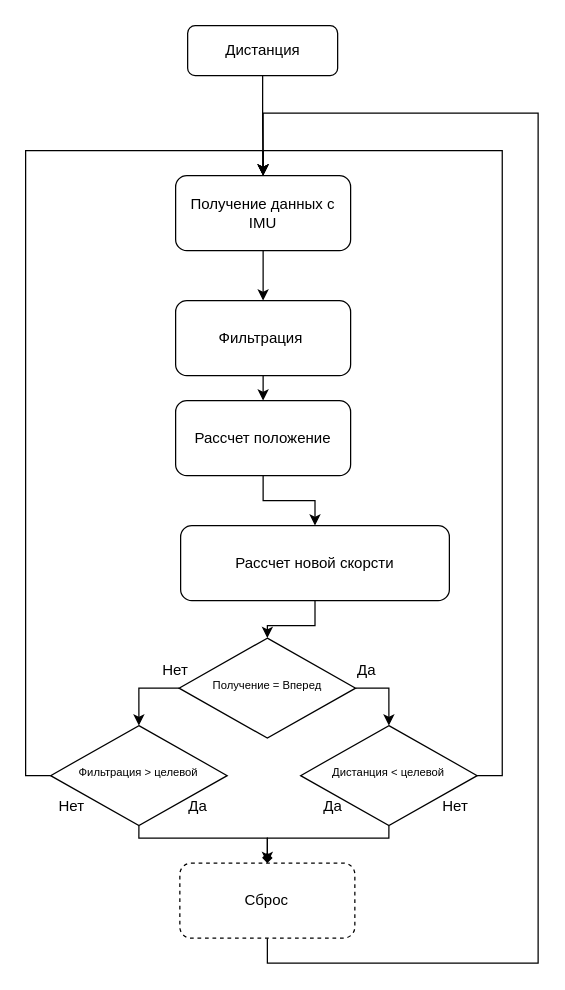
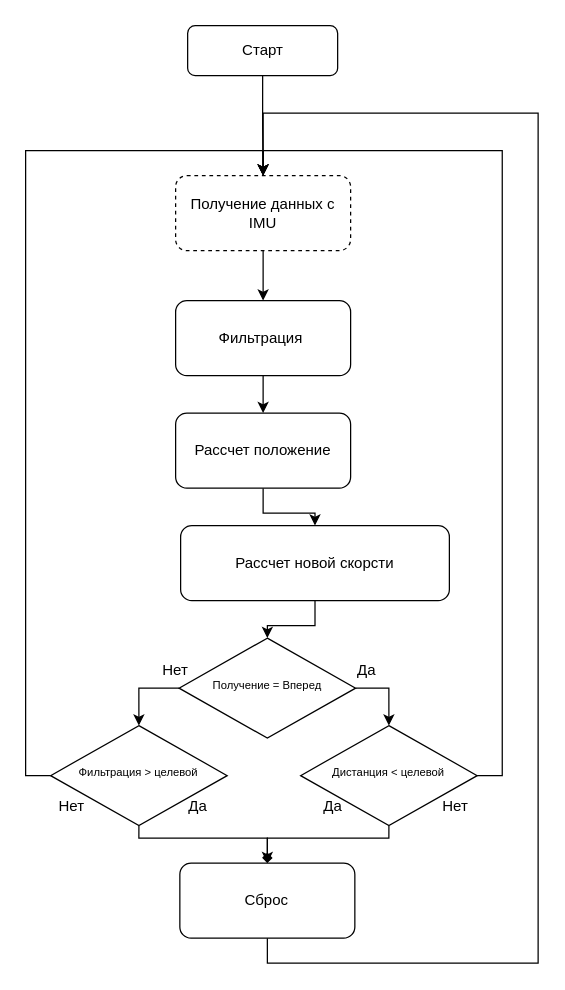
(263, 51) -> (263, 51)
(263, 213) -> (263, 213)
(263, 438) -> (263, 451)
(267, 901) -> (267, 901)
